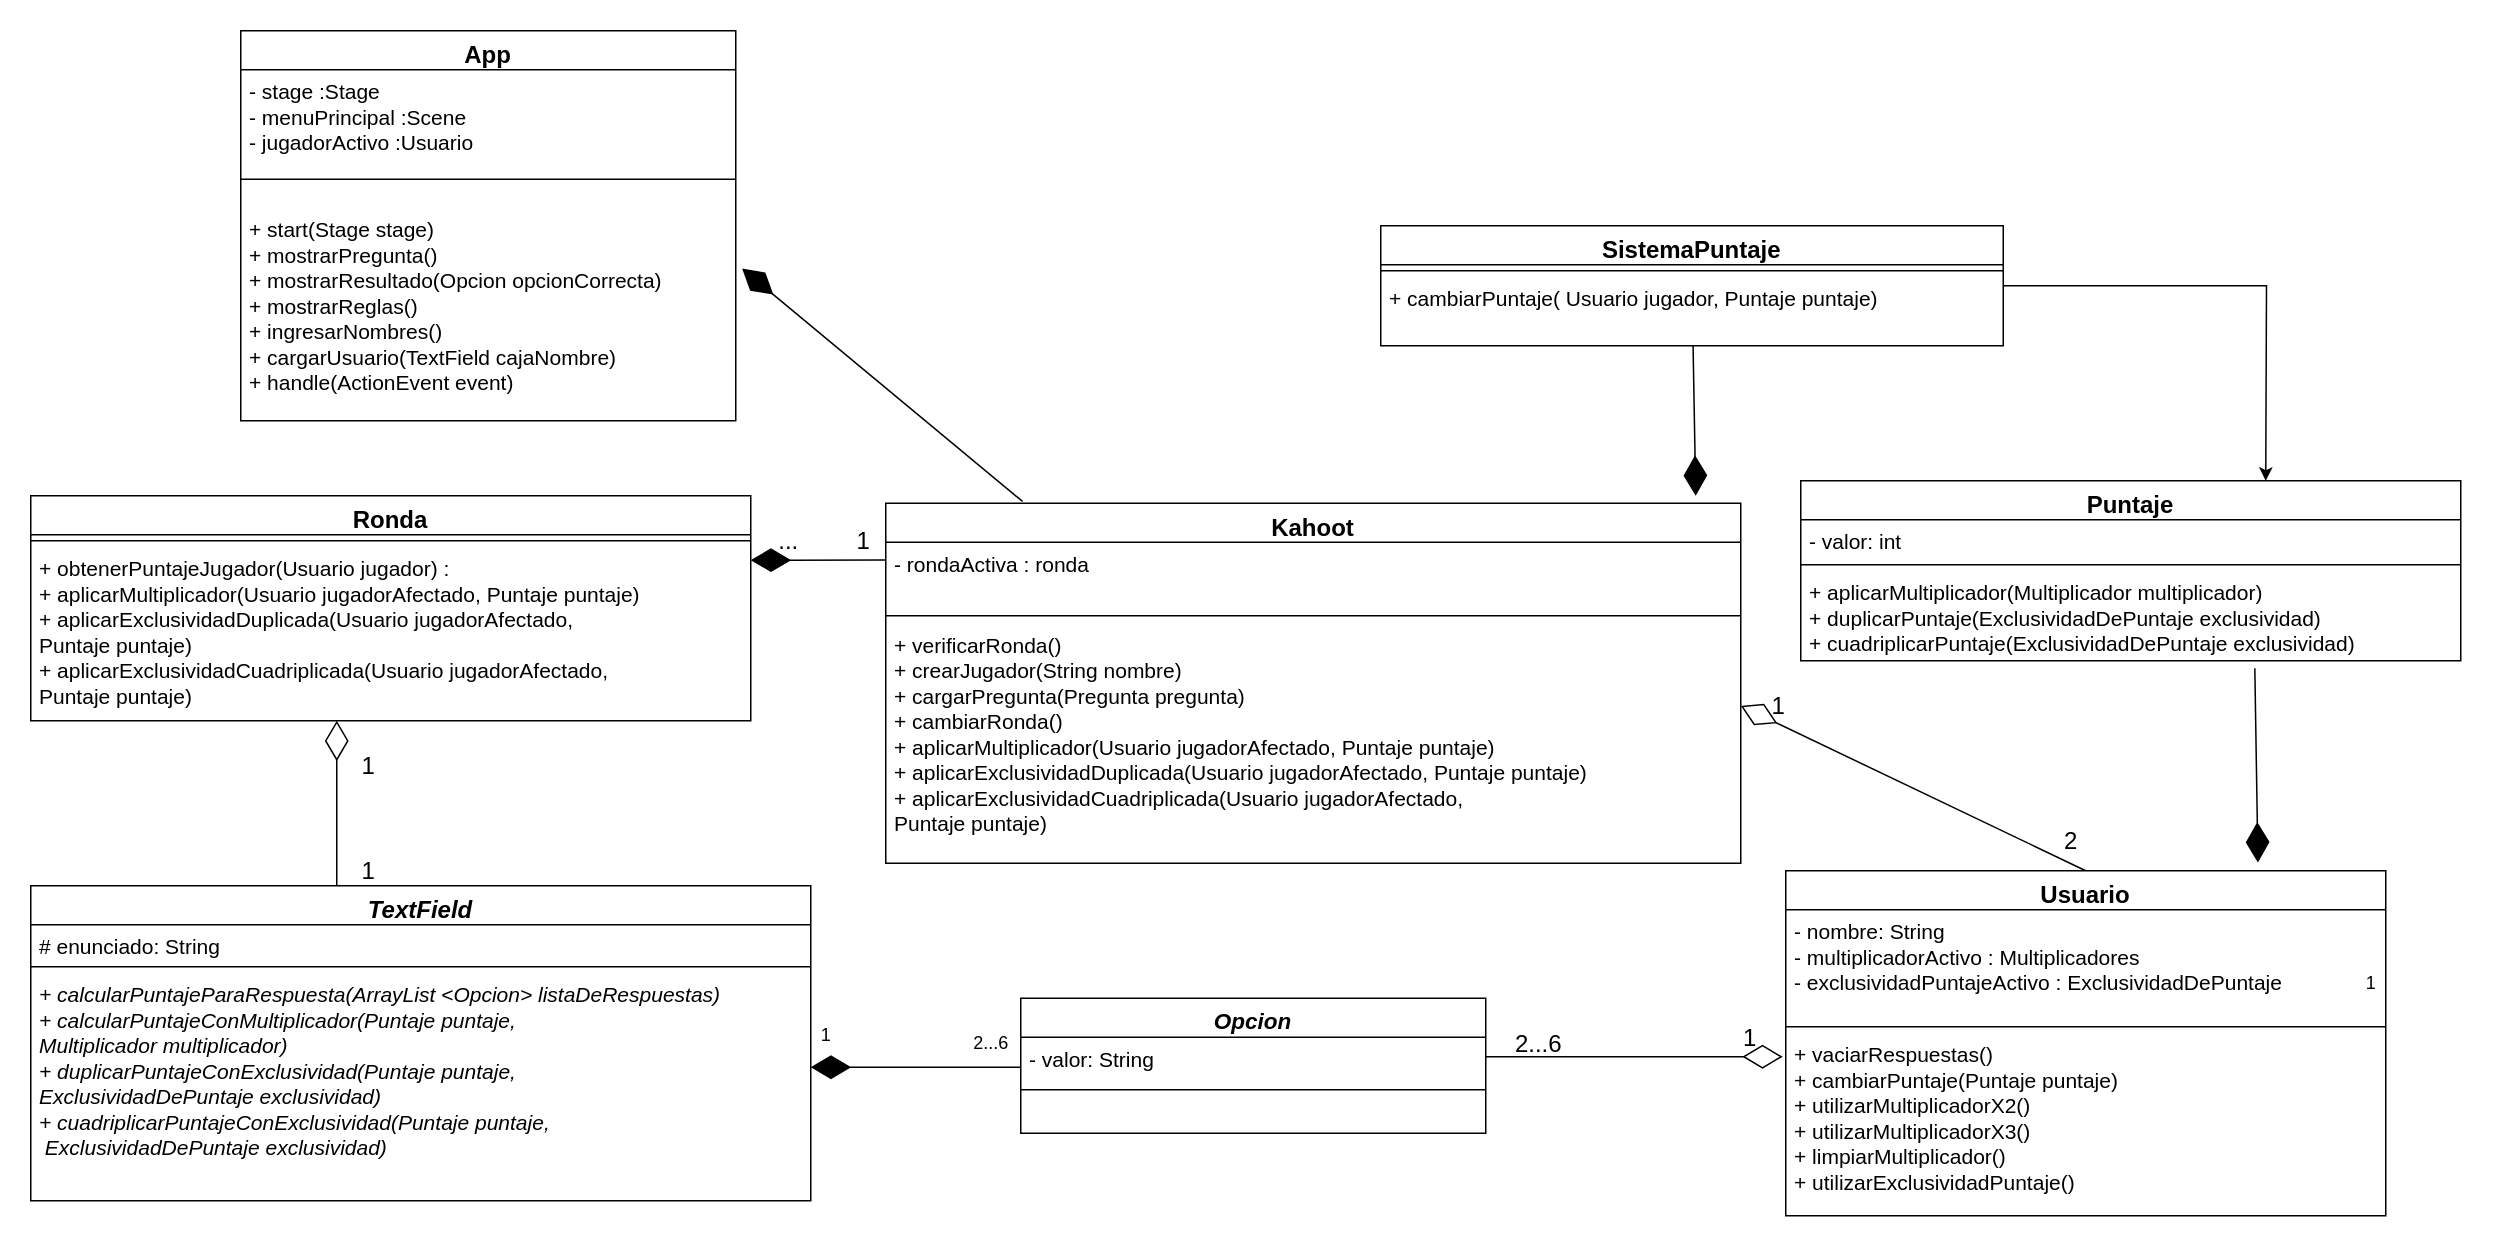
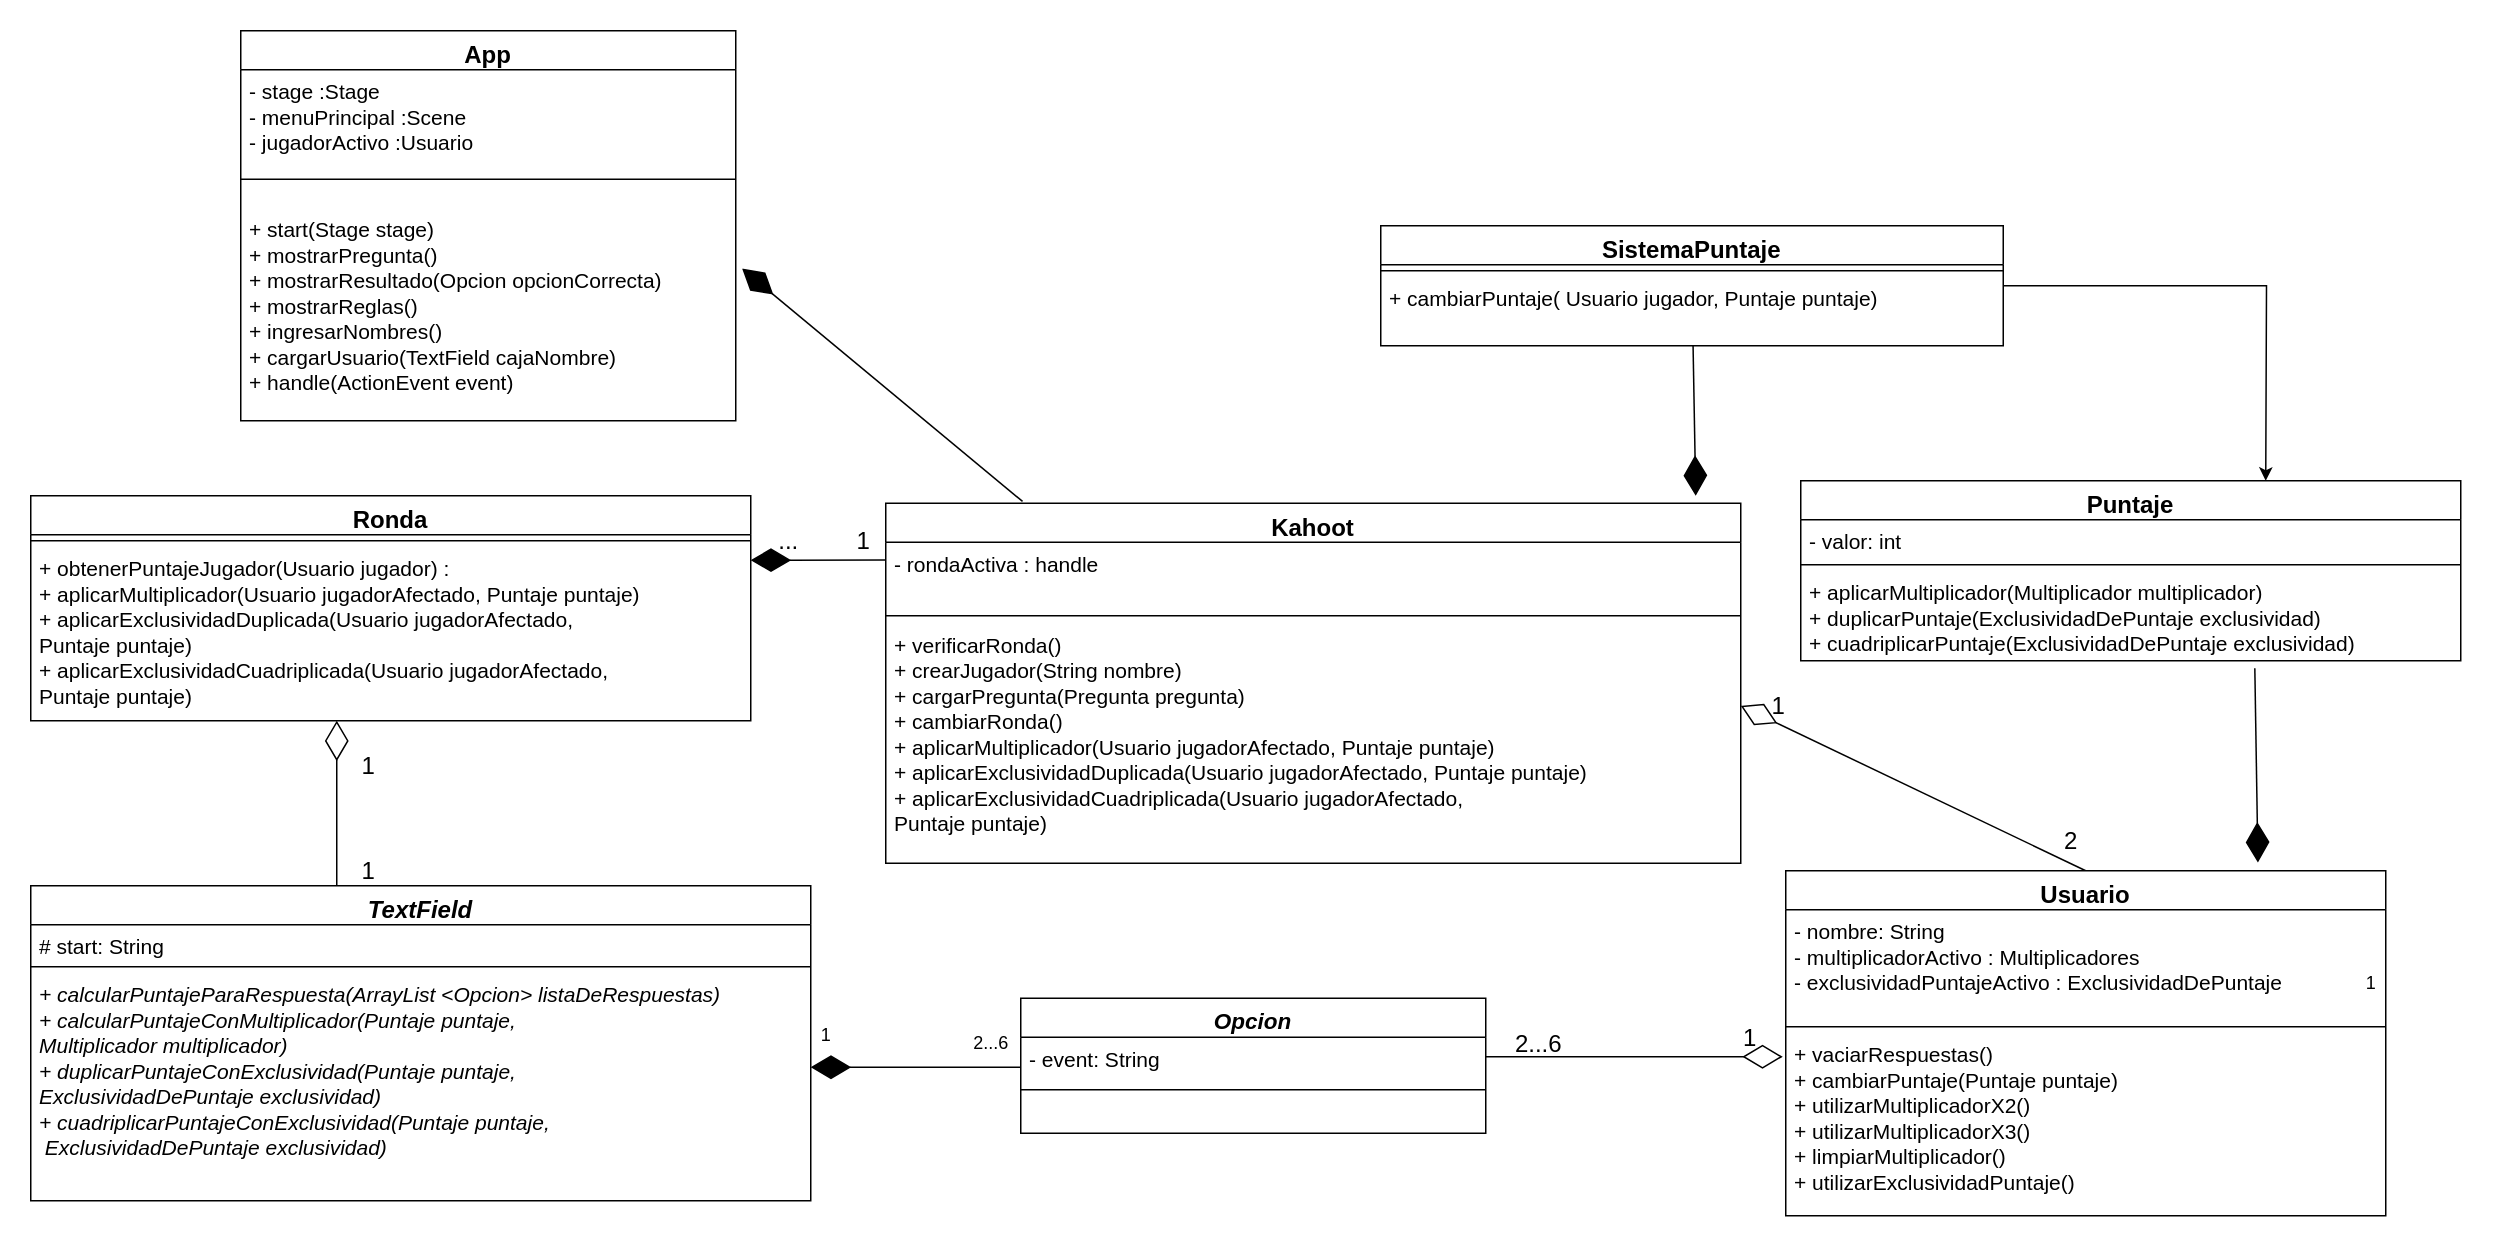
(1004, 565) -> (1007, 565)
(137, 947) -> (116, 947)
(1104, 1060) -> (1106, 1060)
